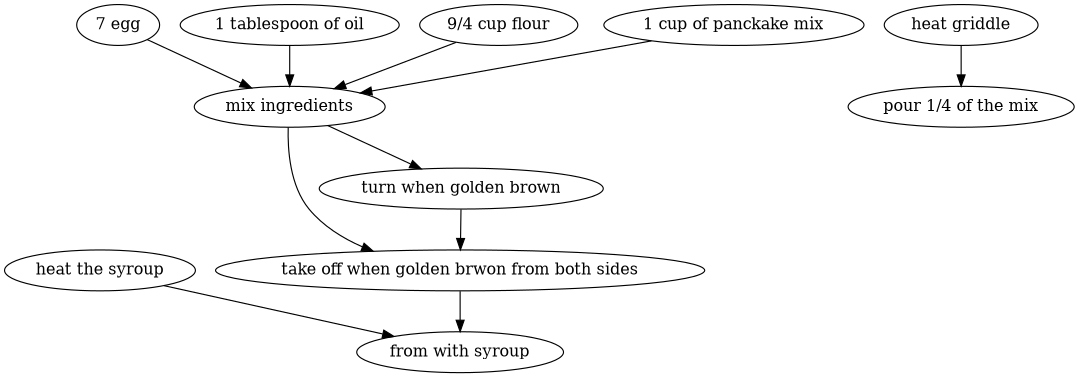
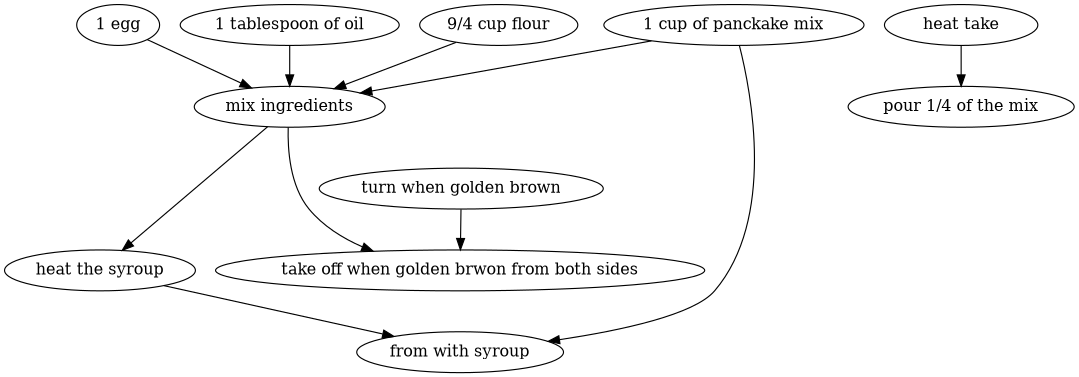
(118, 25) -> (118, 25)
(961, 25) -> (961, 25)
(369, 145) -> (199, 185)
(460, 306) -> (737, 252)
